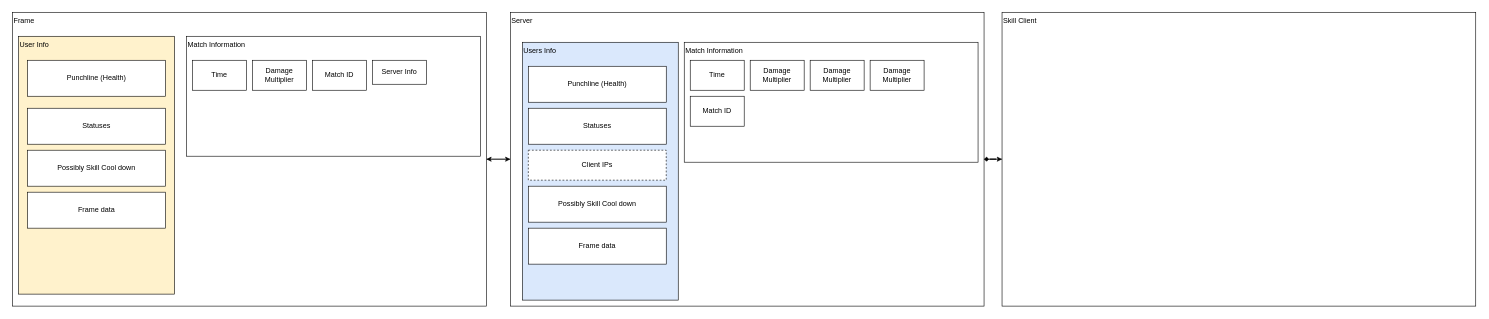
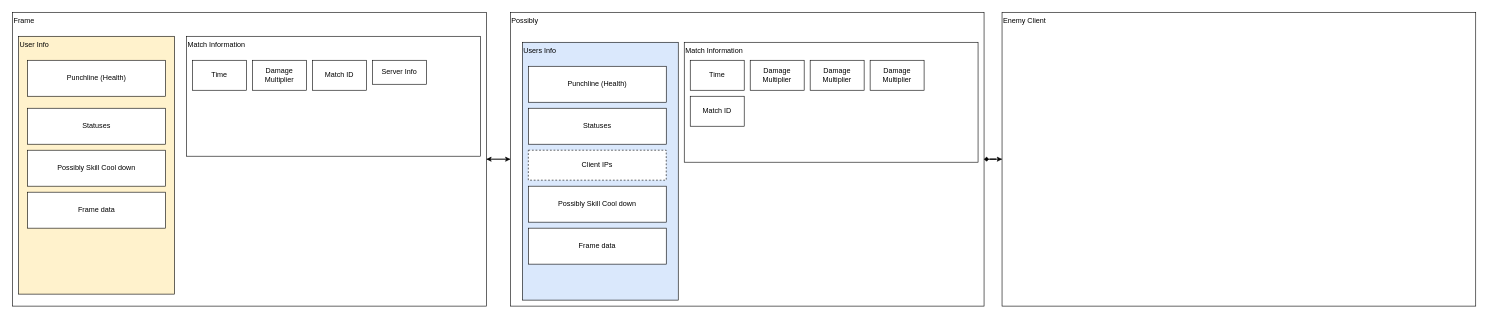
(524, 21) -> (526, 21)
(1022, 21) -> (1025, 21)
